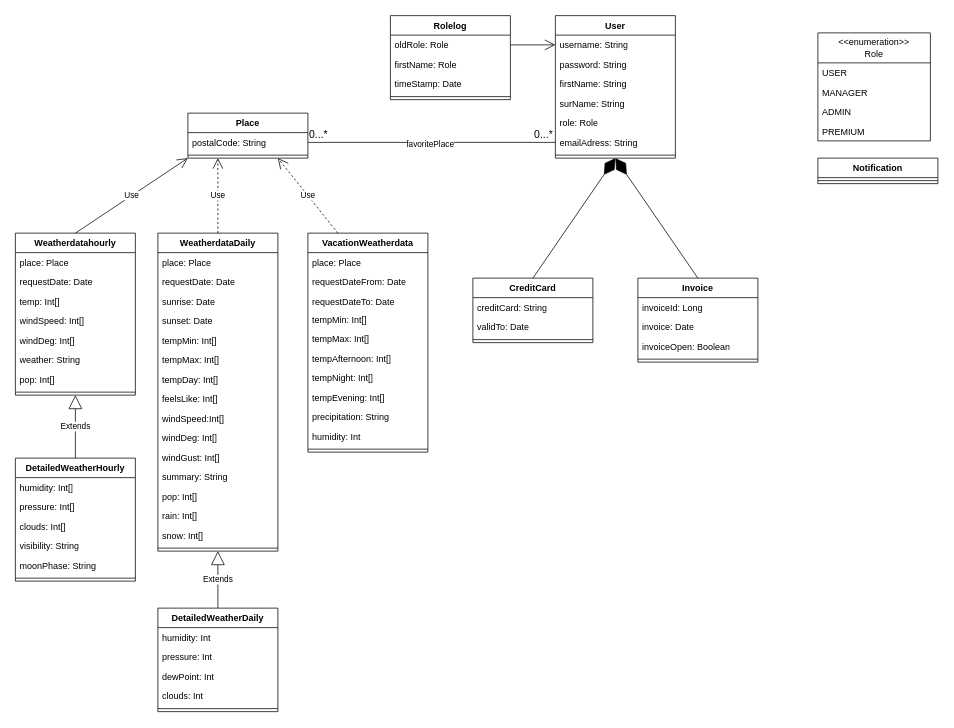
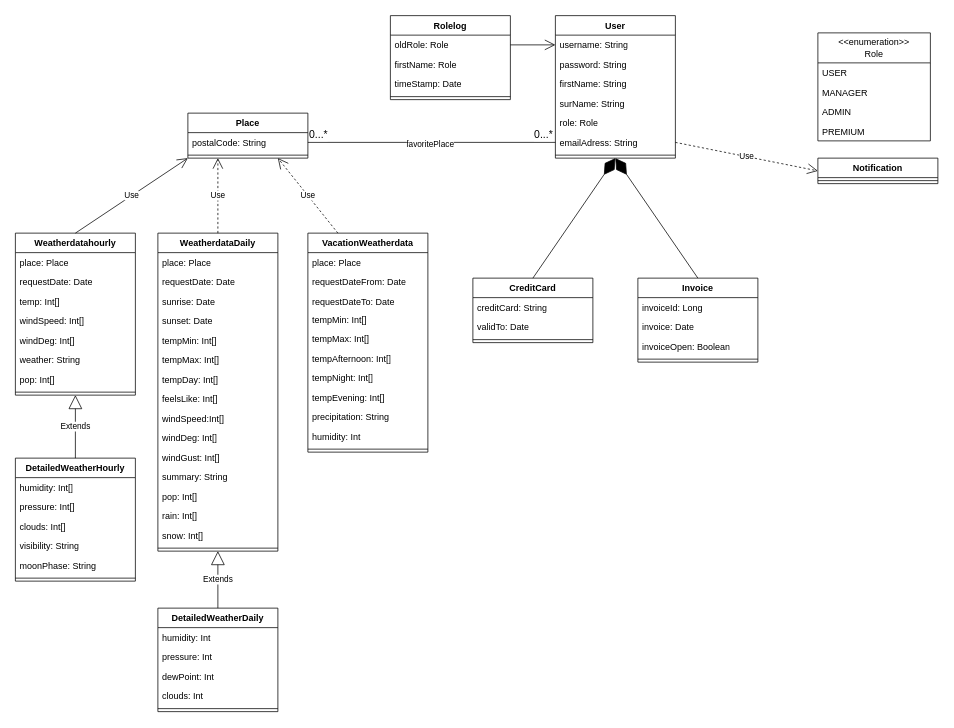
none -> (746, 156)
